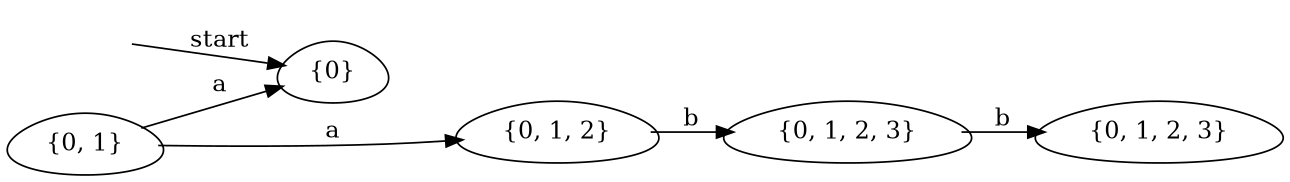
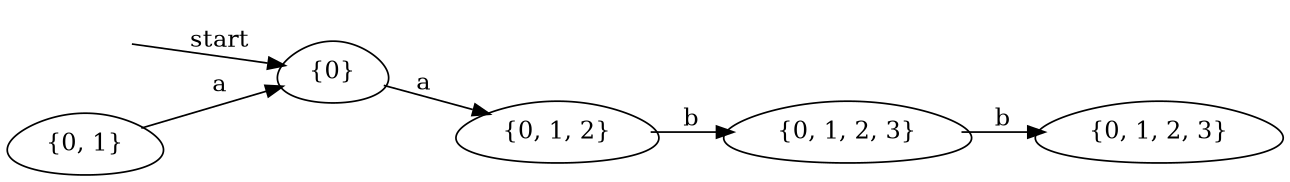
(302, 146) -> (428, 97)
